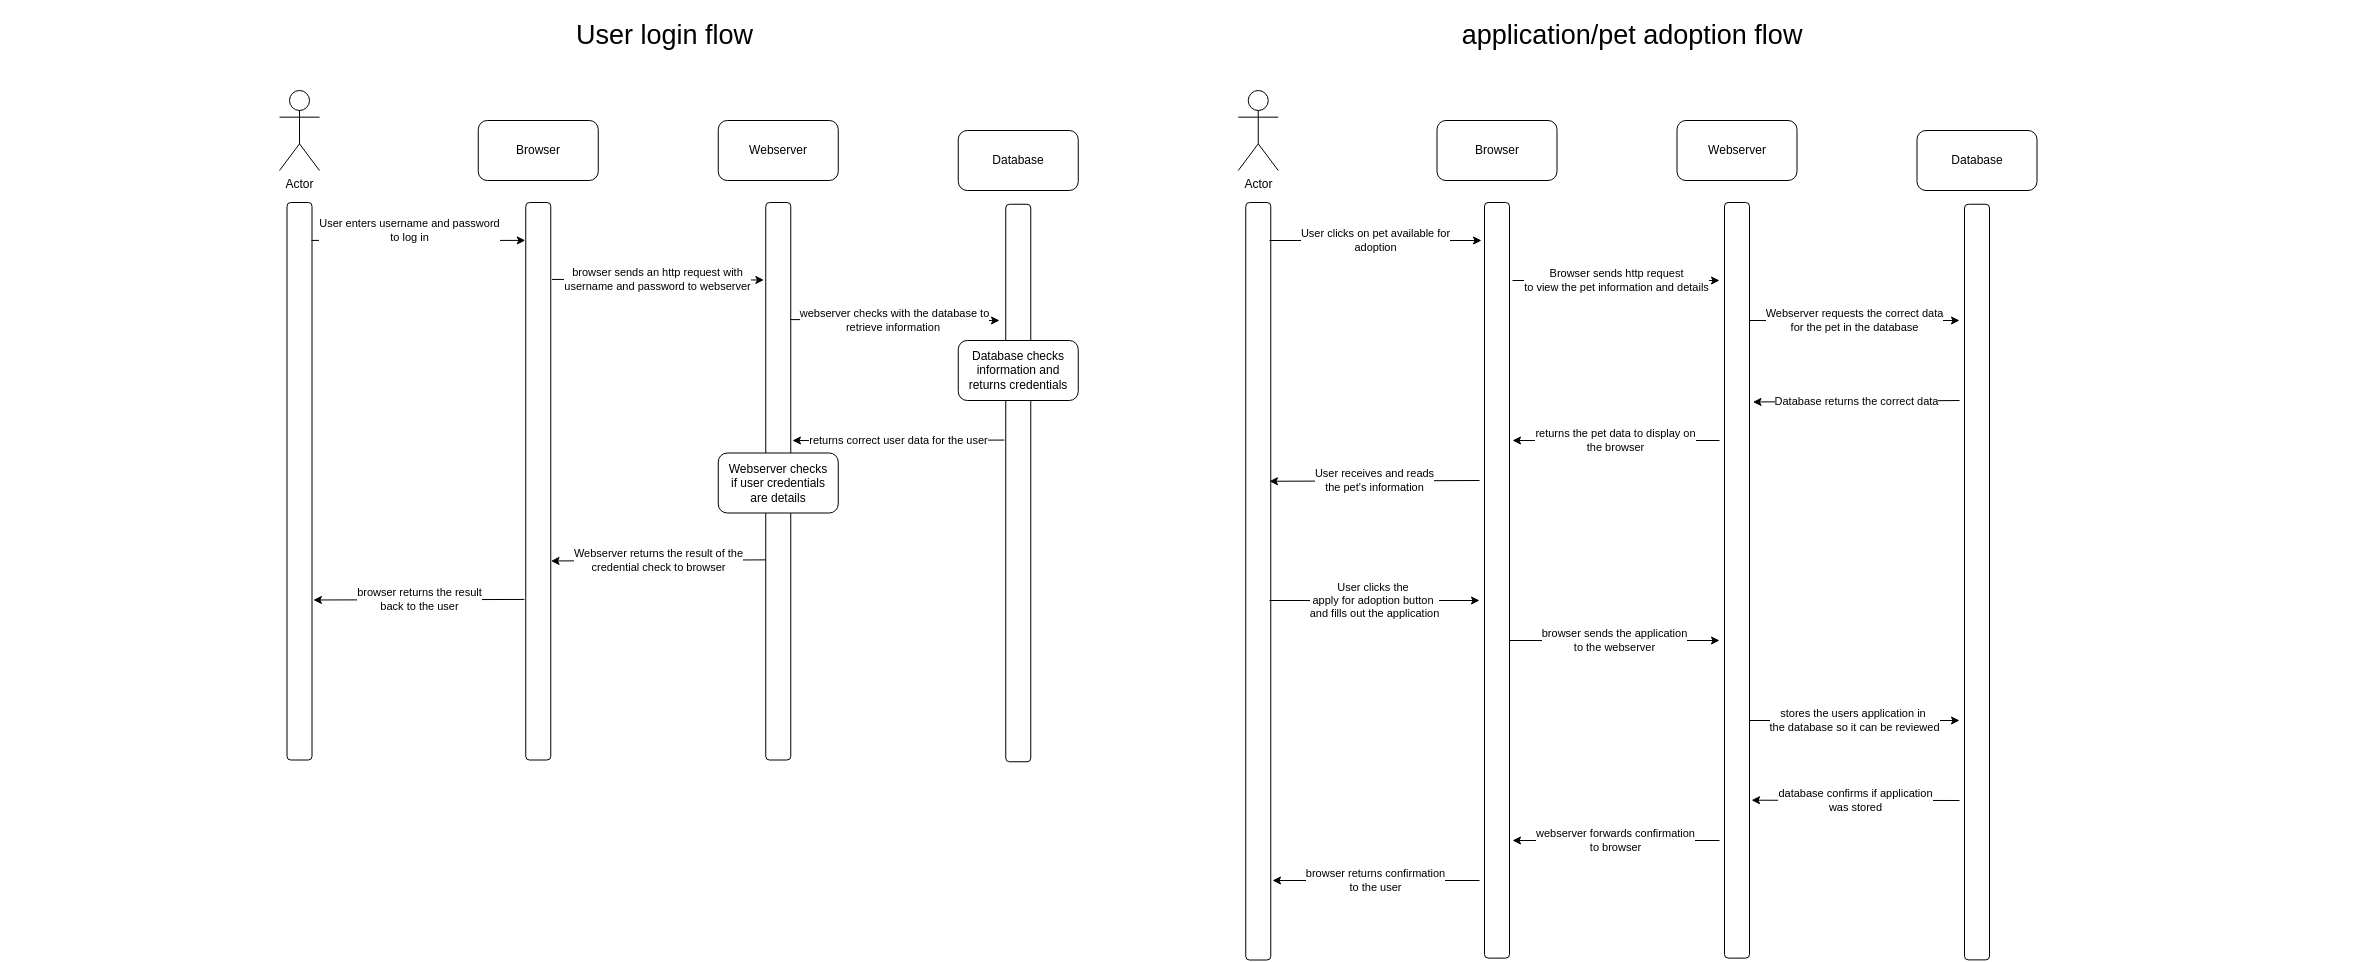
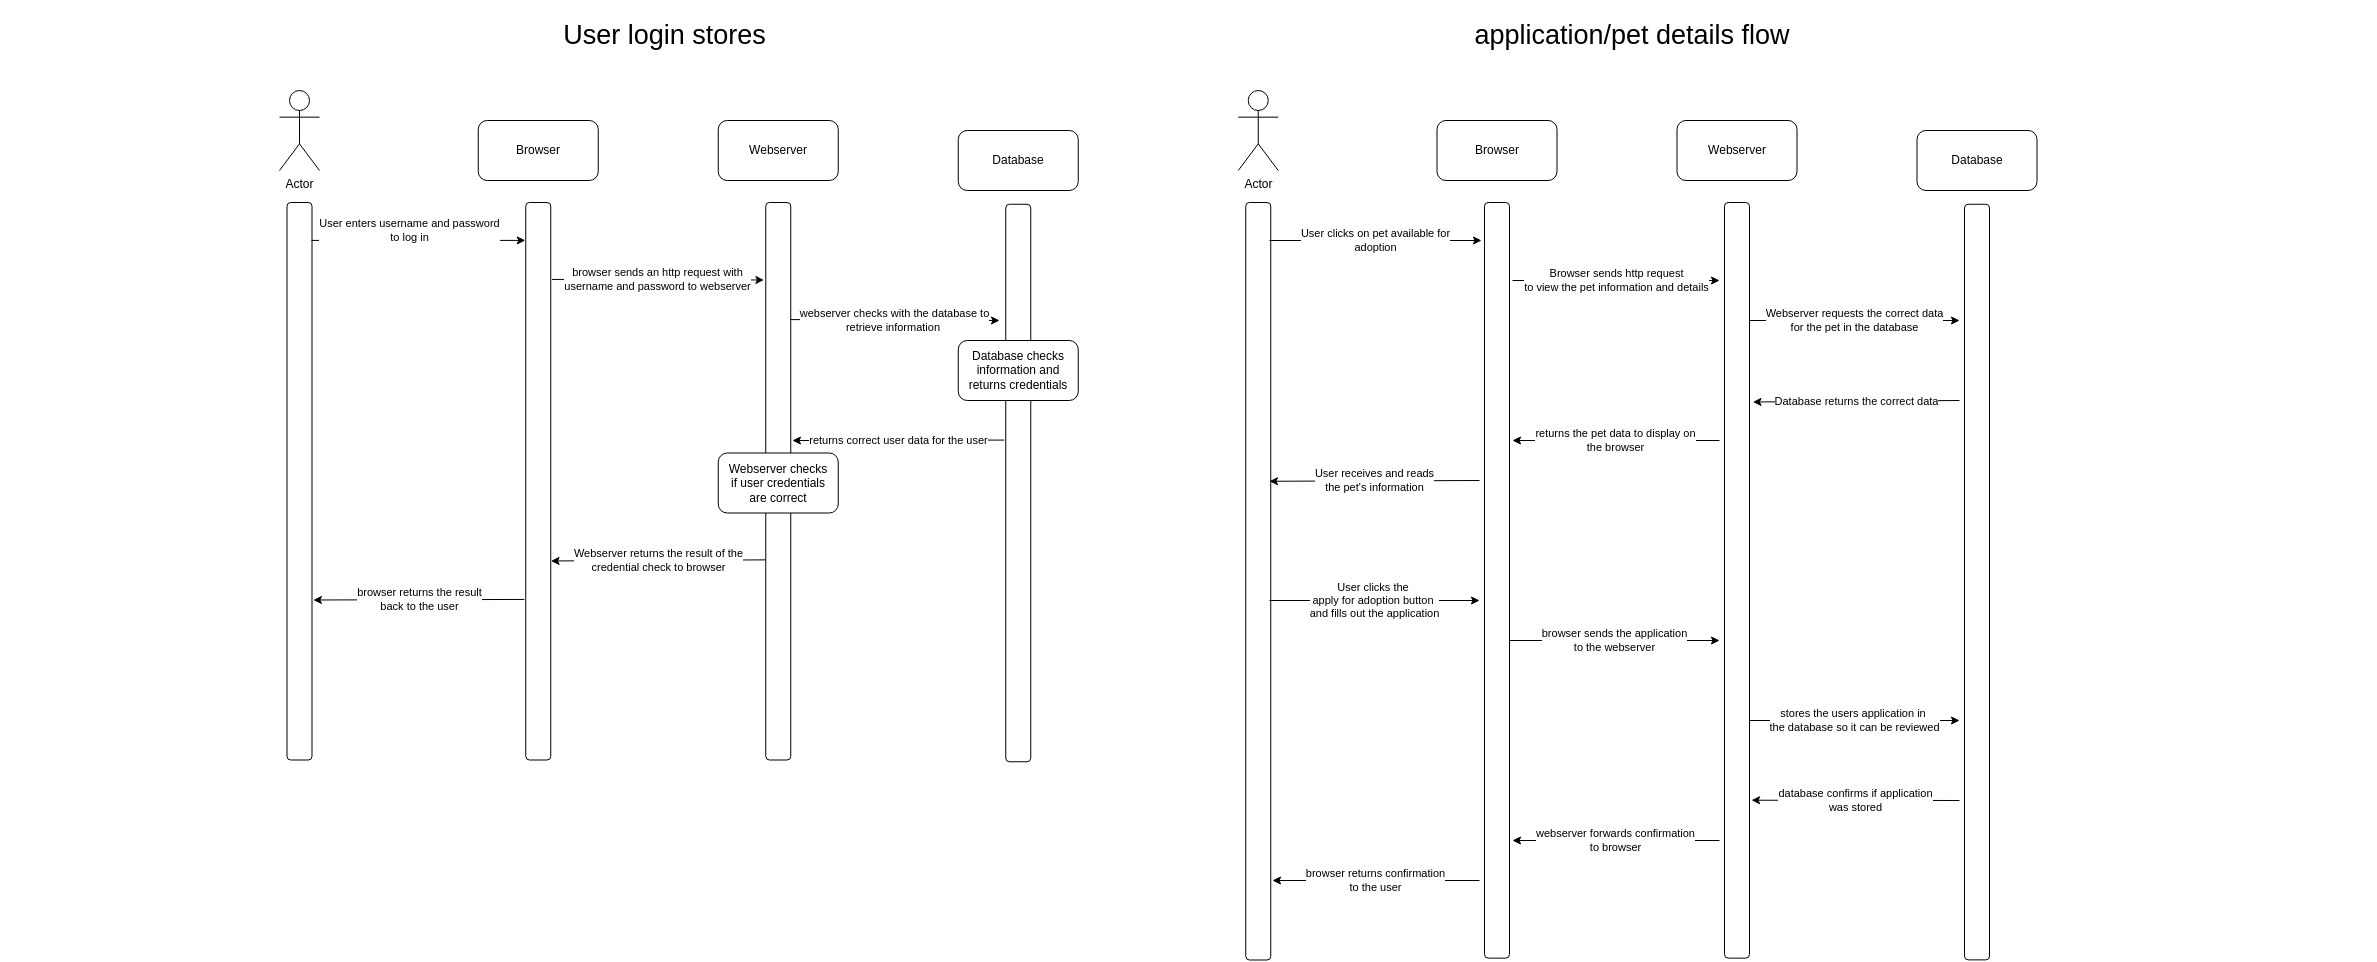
(665, 36) -> (665, 36)
(1633, 36) -> (1633, 36)
(779, 484) -> (779, 484)
